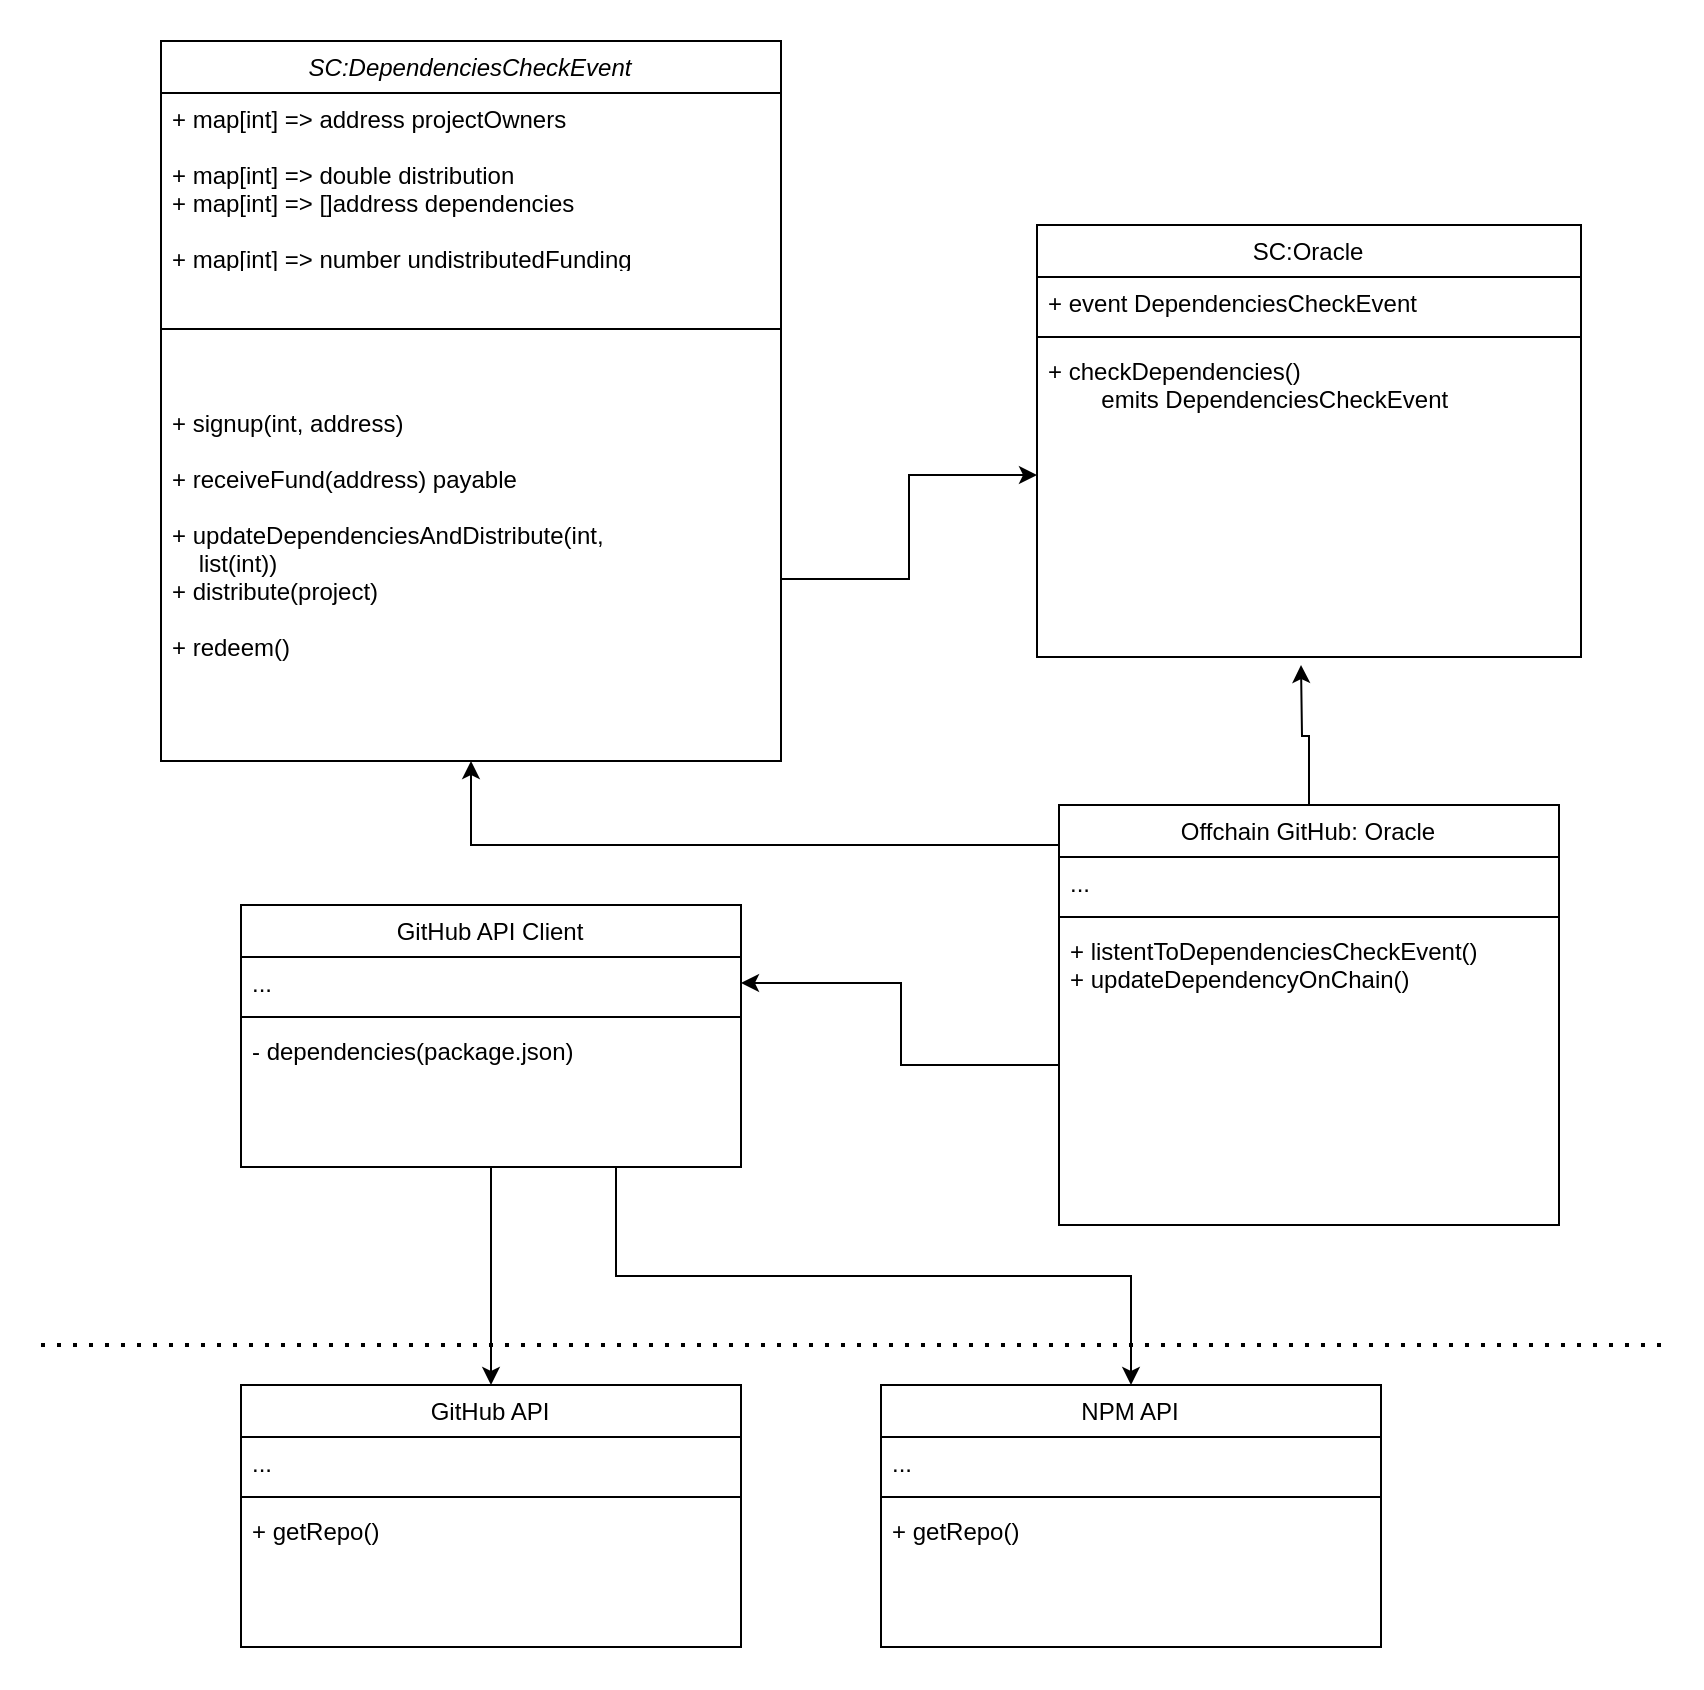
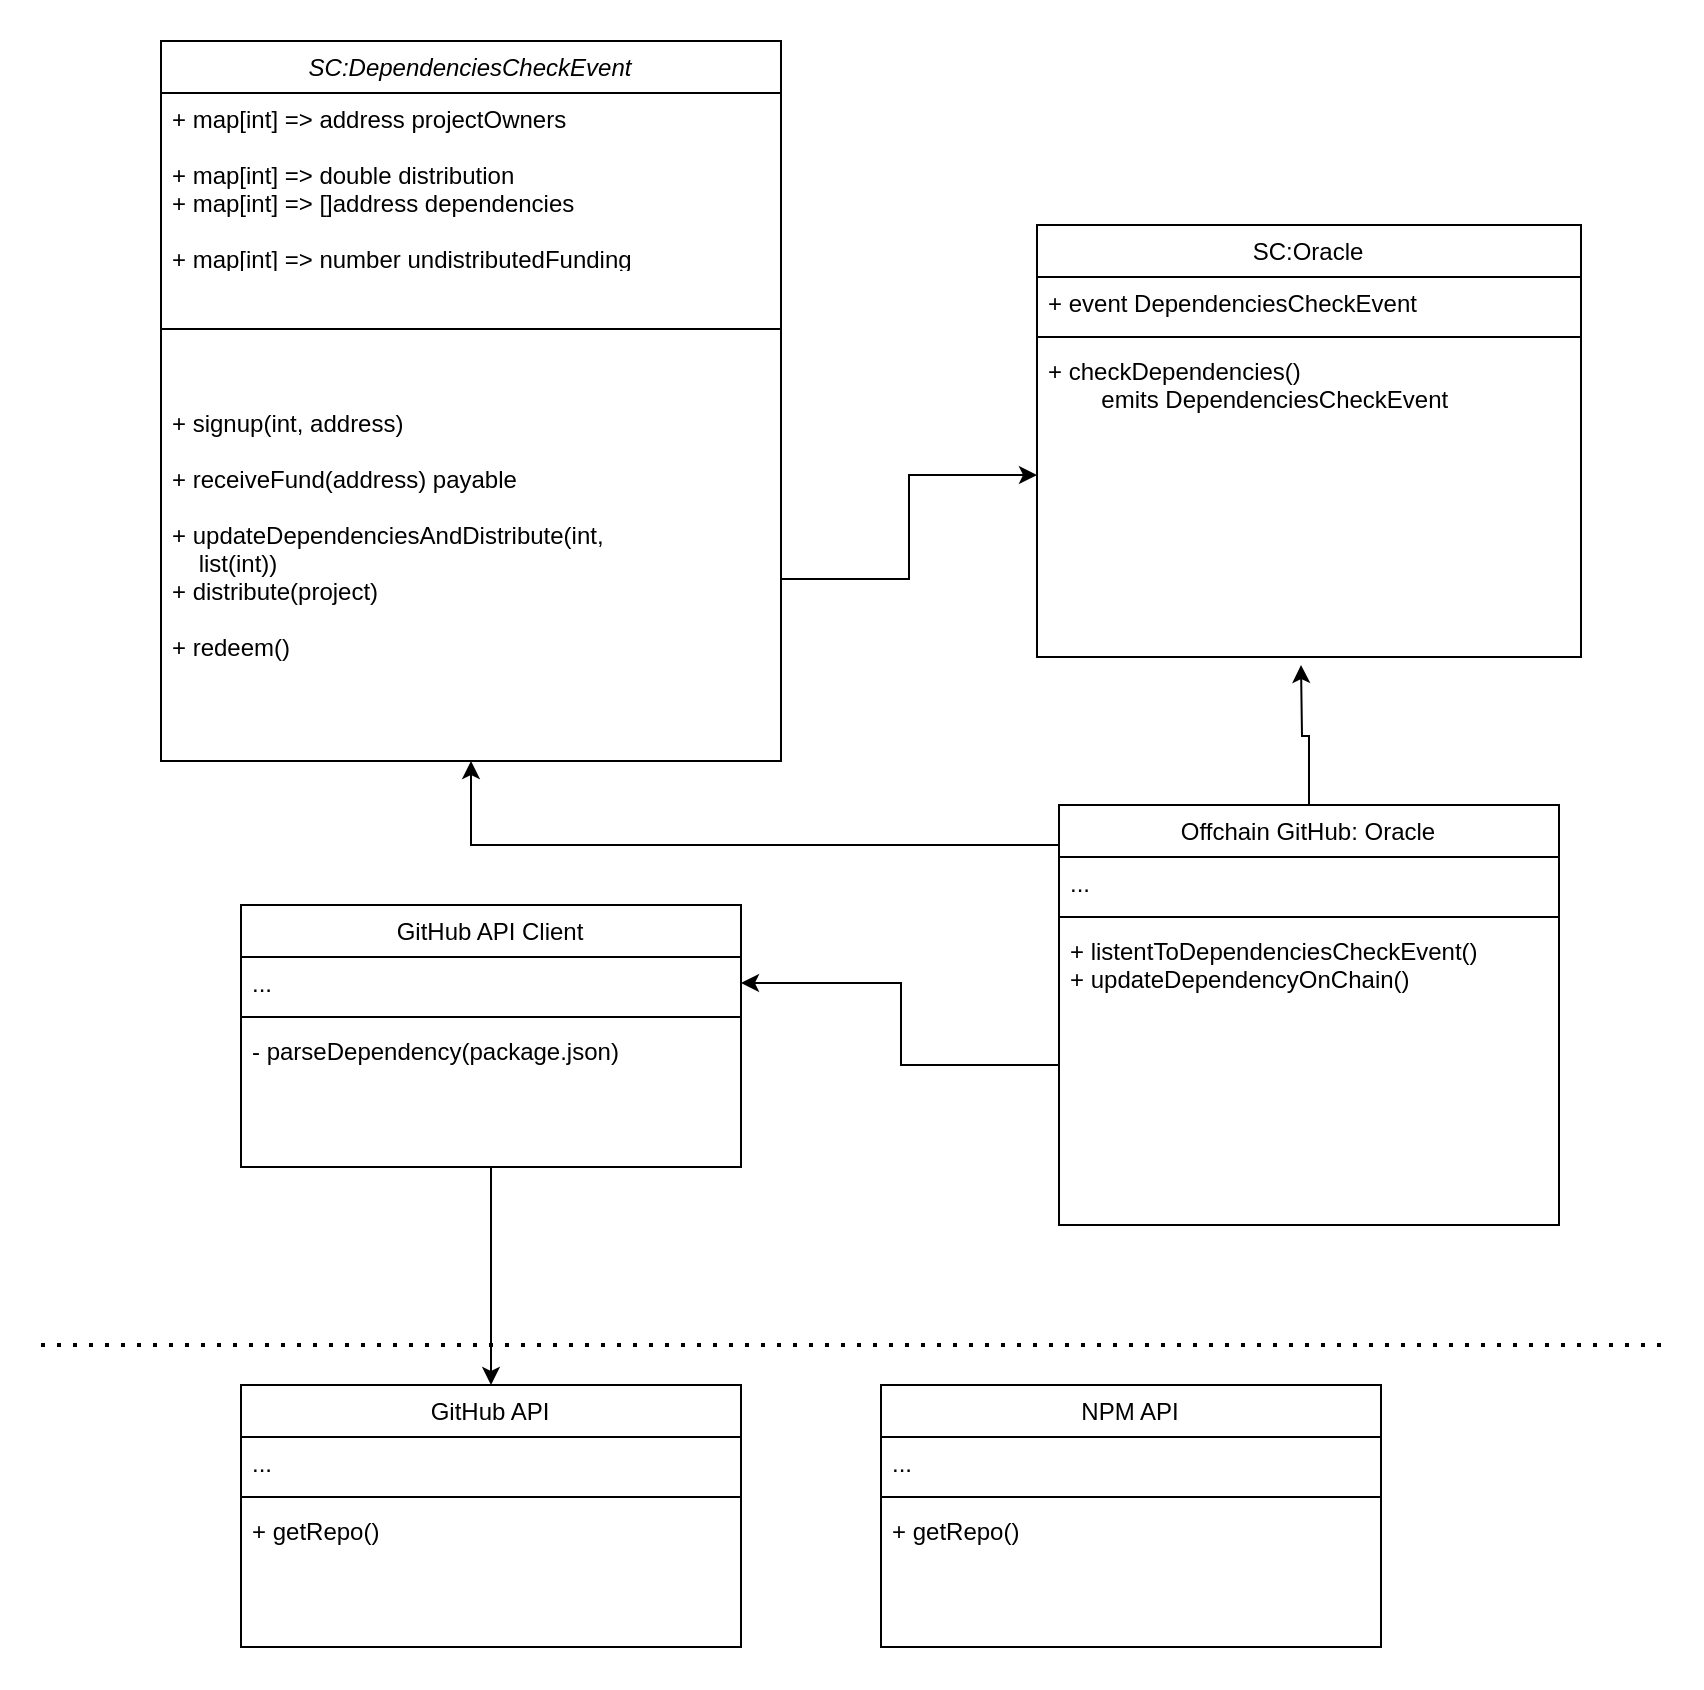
(431, 1052) -> (454, 1052)
(869, 1276) -> none
